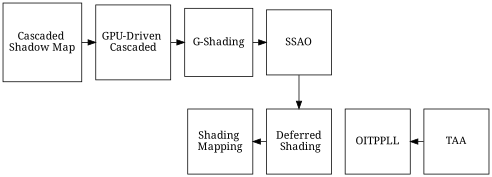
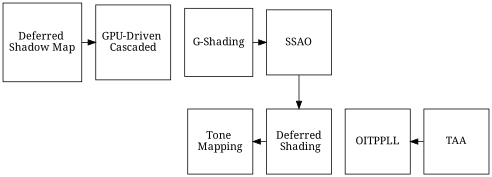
(42, 42) -> (42, 42)
(174, 42) -> none
(220, 142) -> (220, 142)
